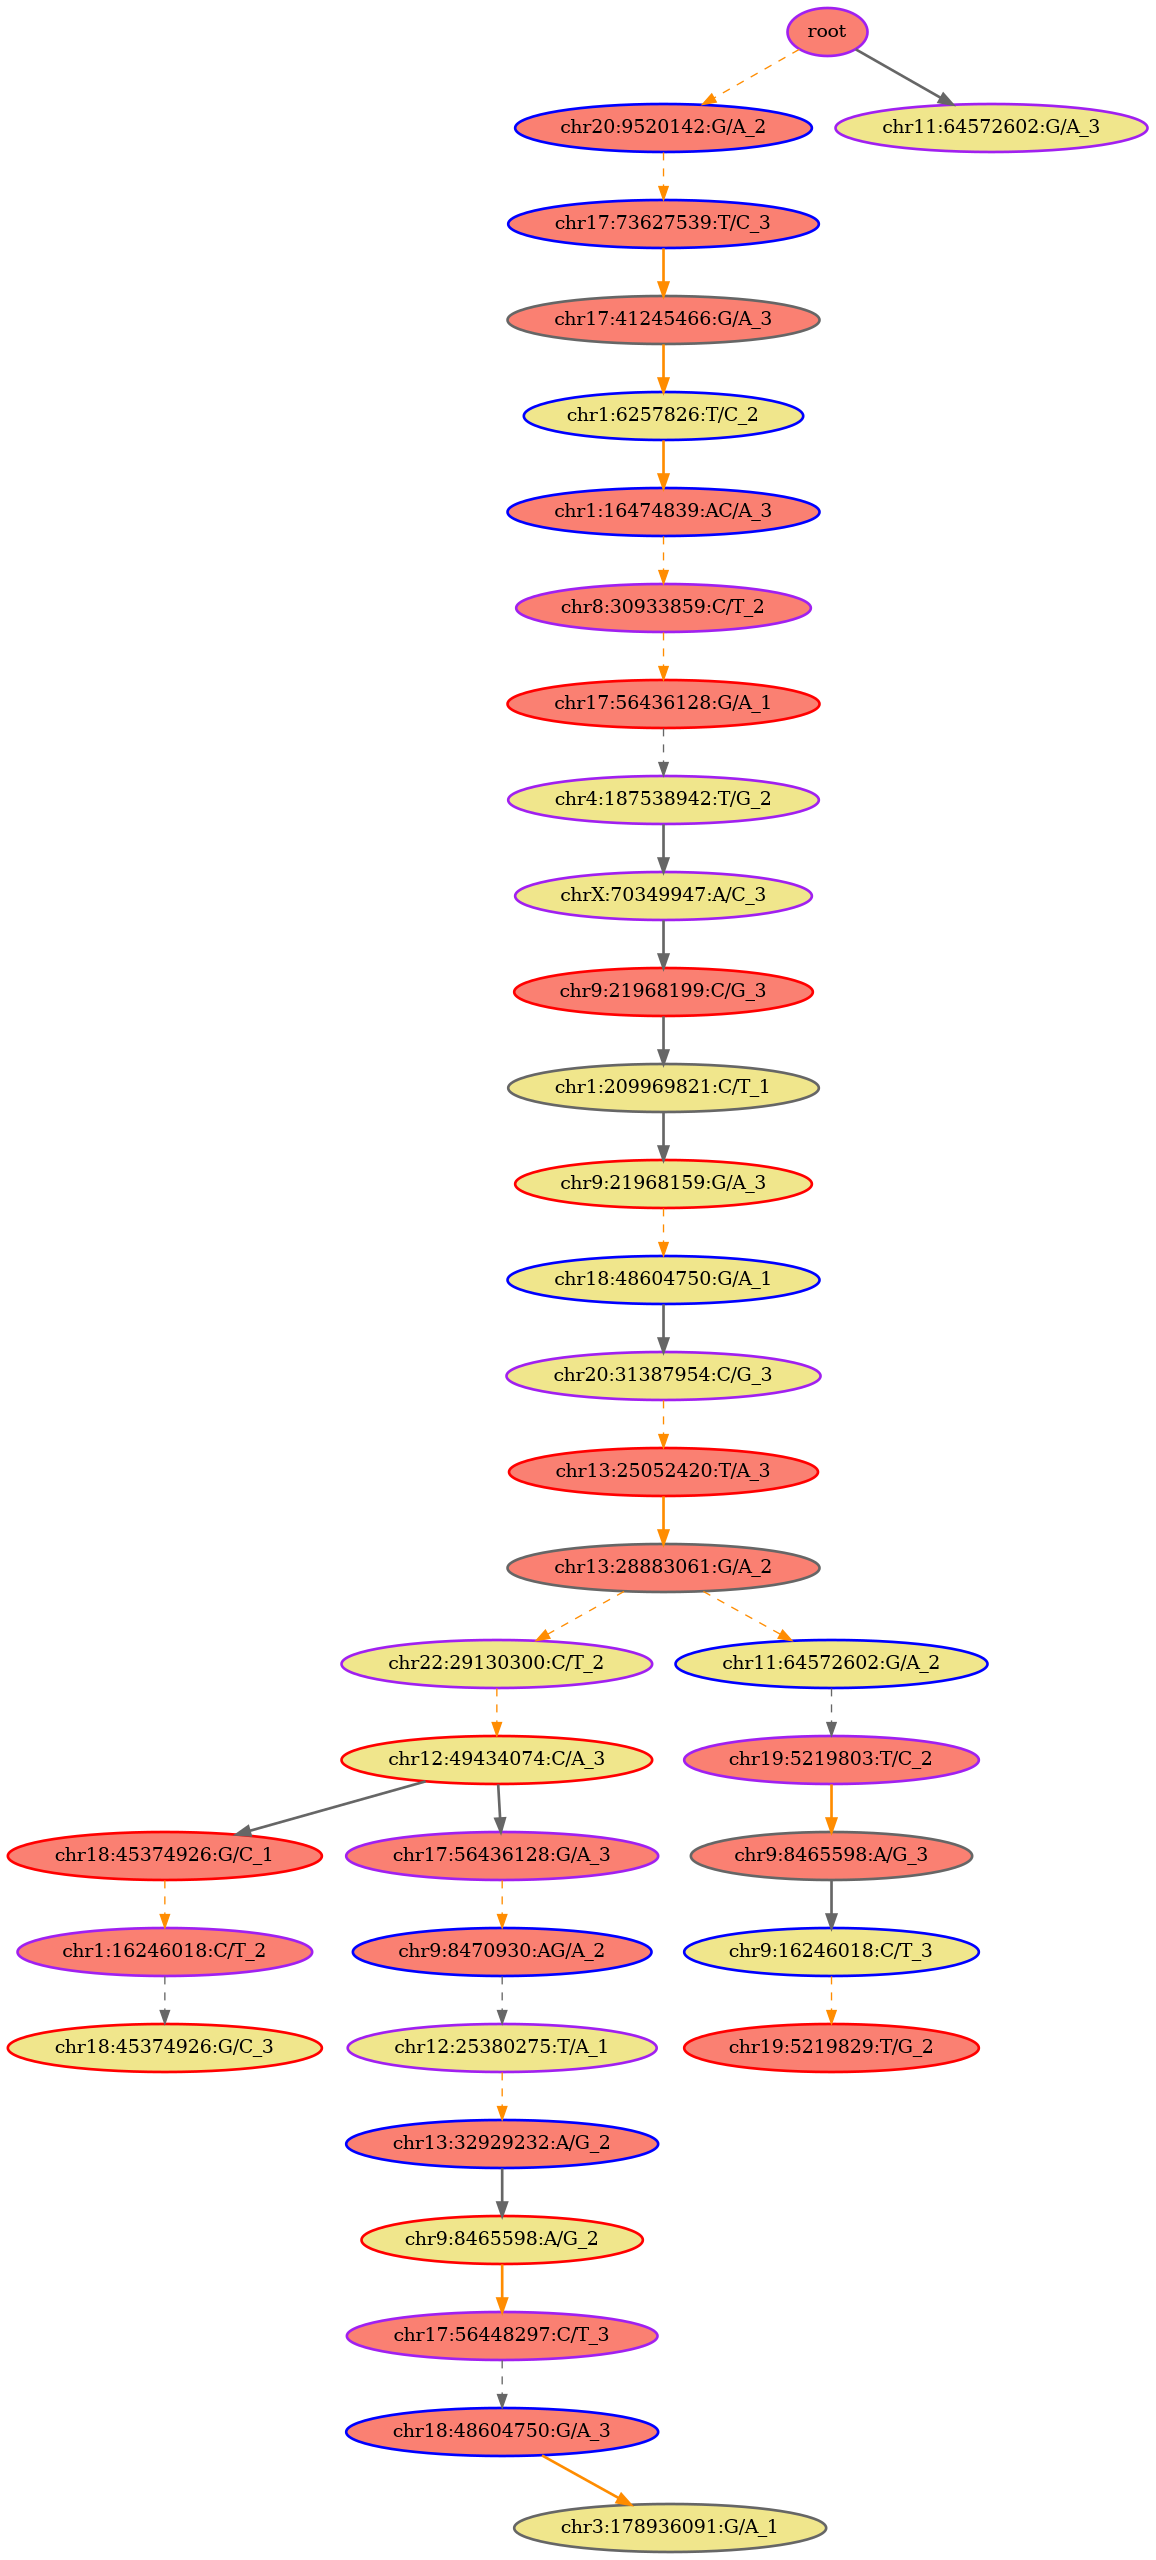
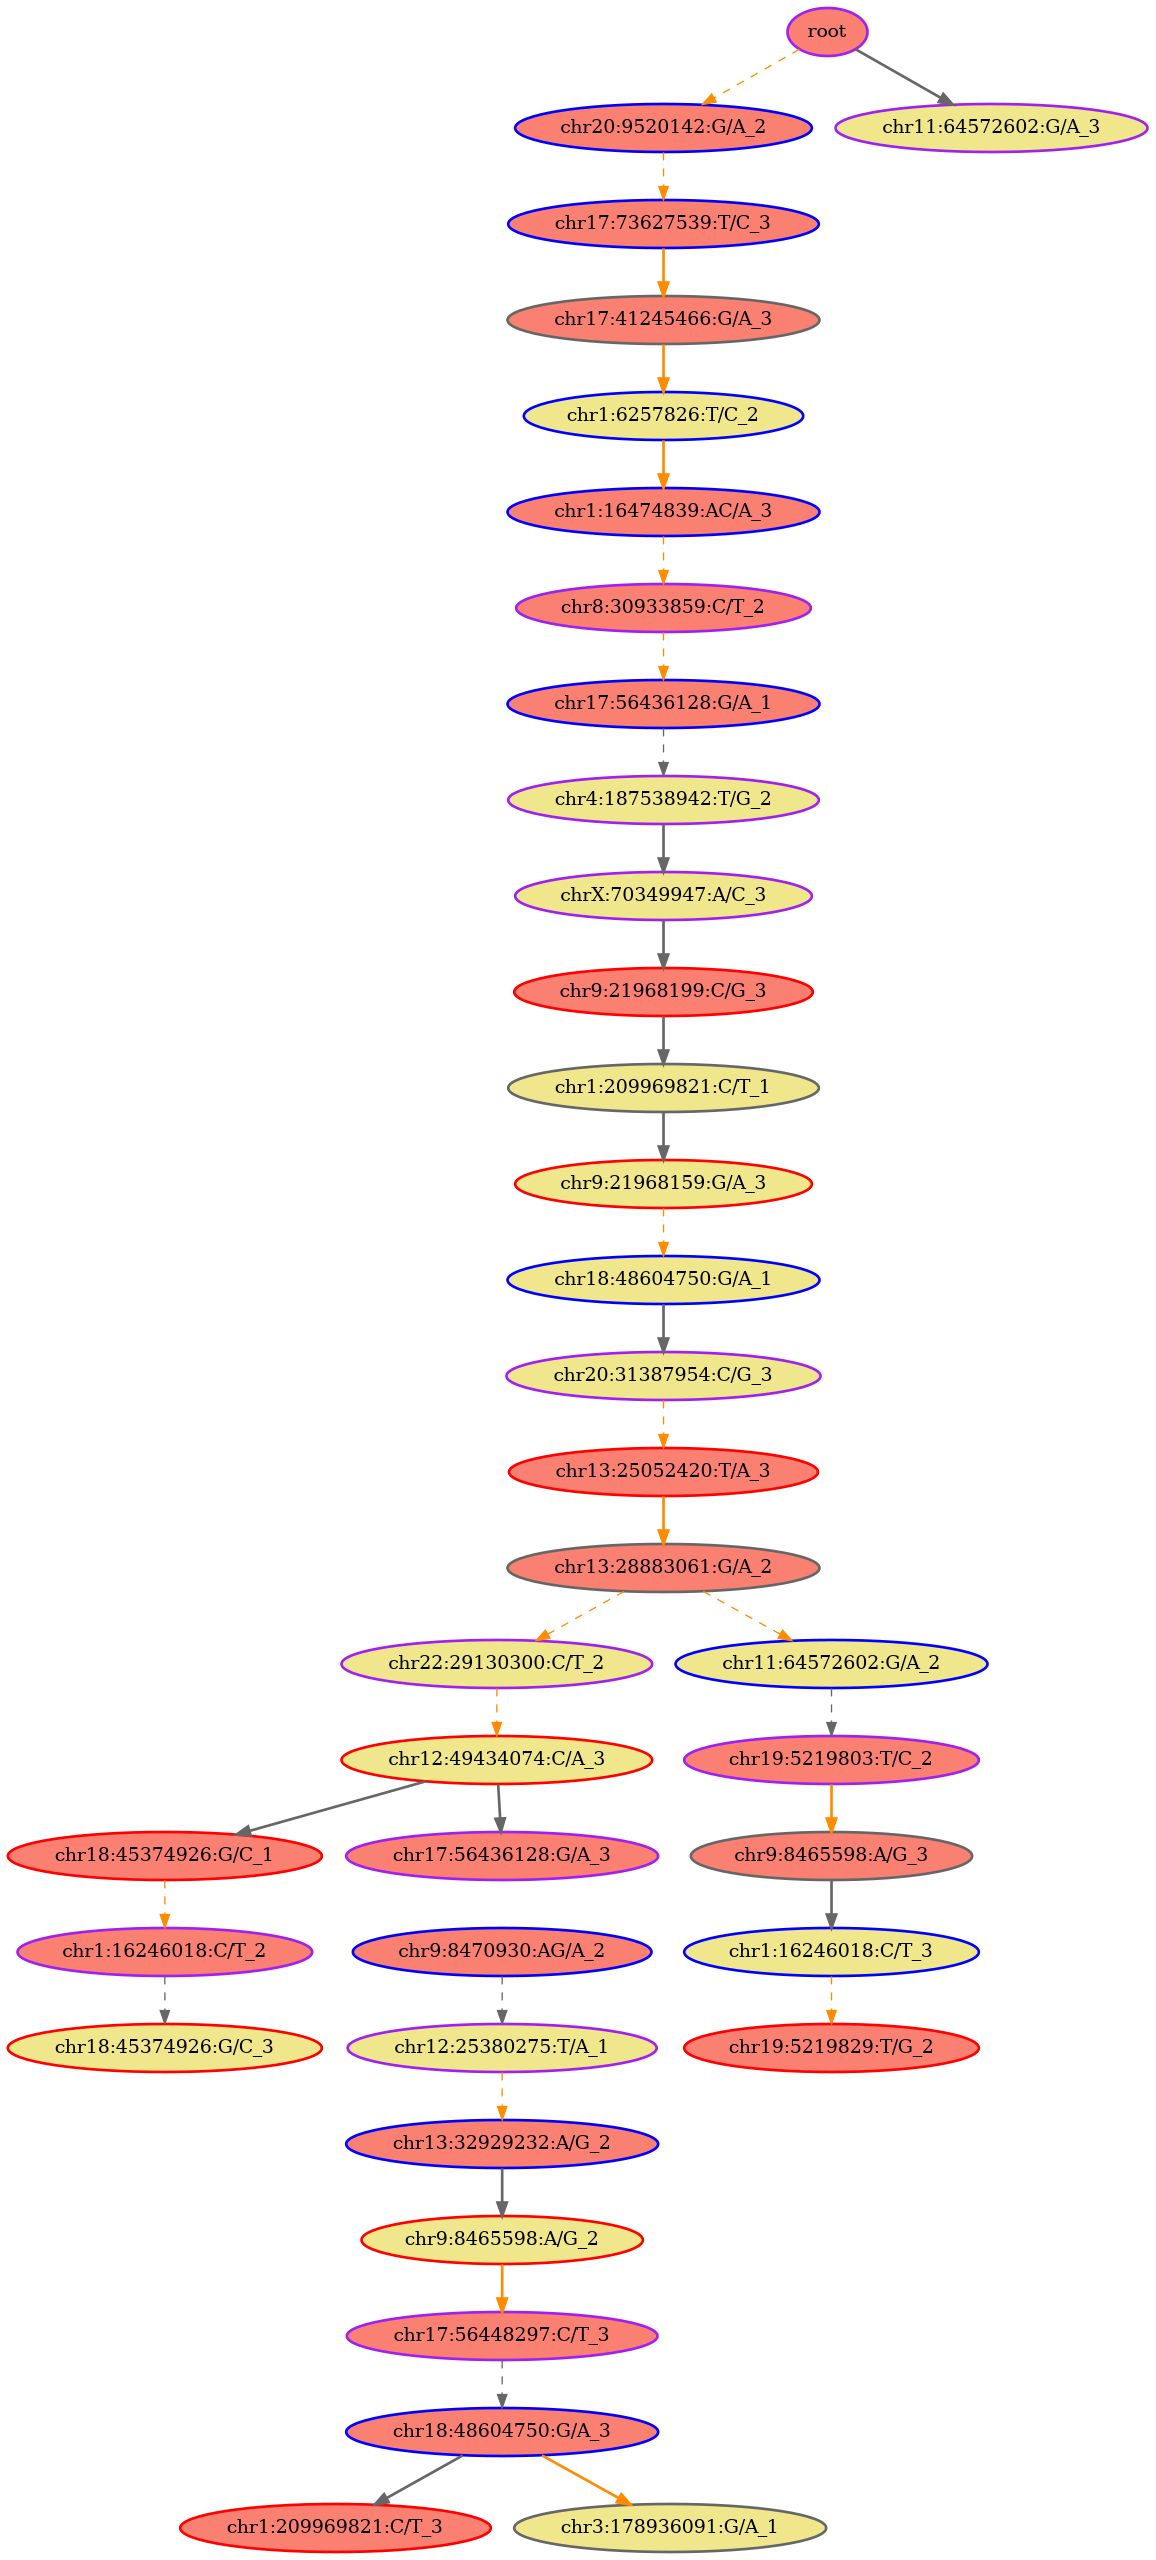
(664, 704) -> (664, 704)
(502, 1897) -> none
(832, 1952) -> (832, 1952)
none -> (336, 2528)
